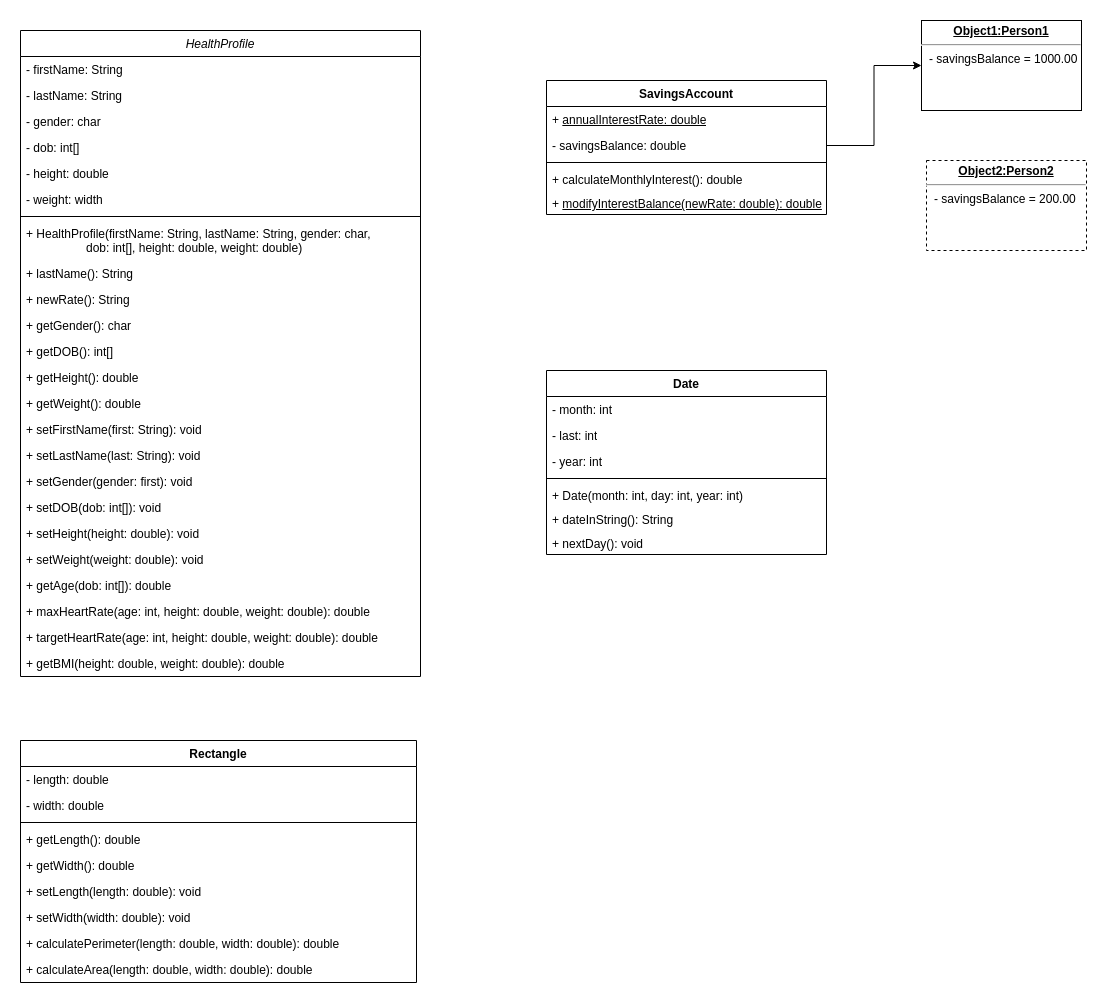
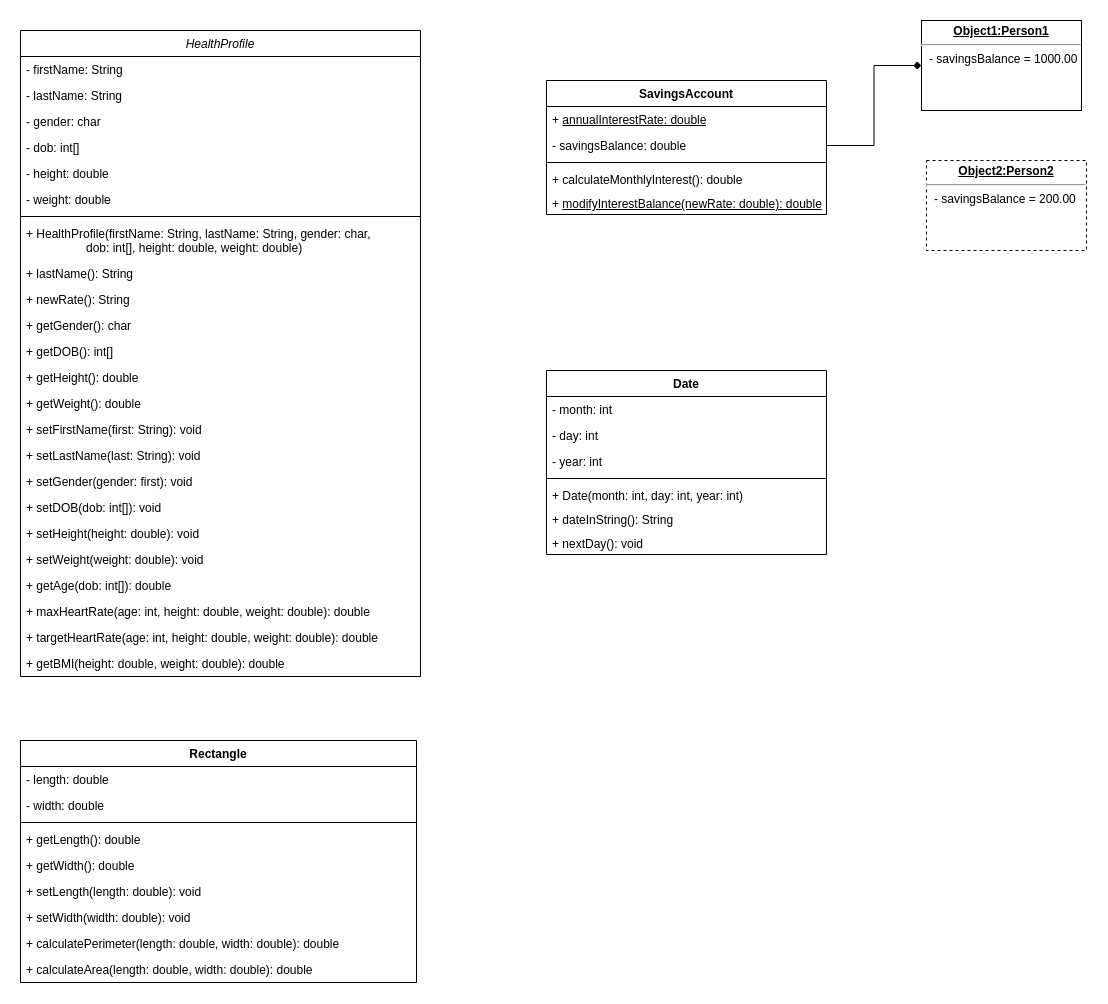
(913, 66) -> (912, 66)
(69, 200) -> (72, 200)
(582, 437) -> (580, 437)
